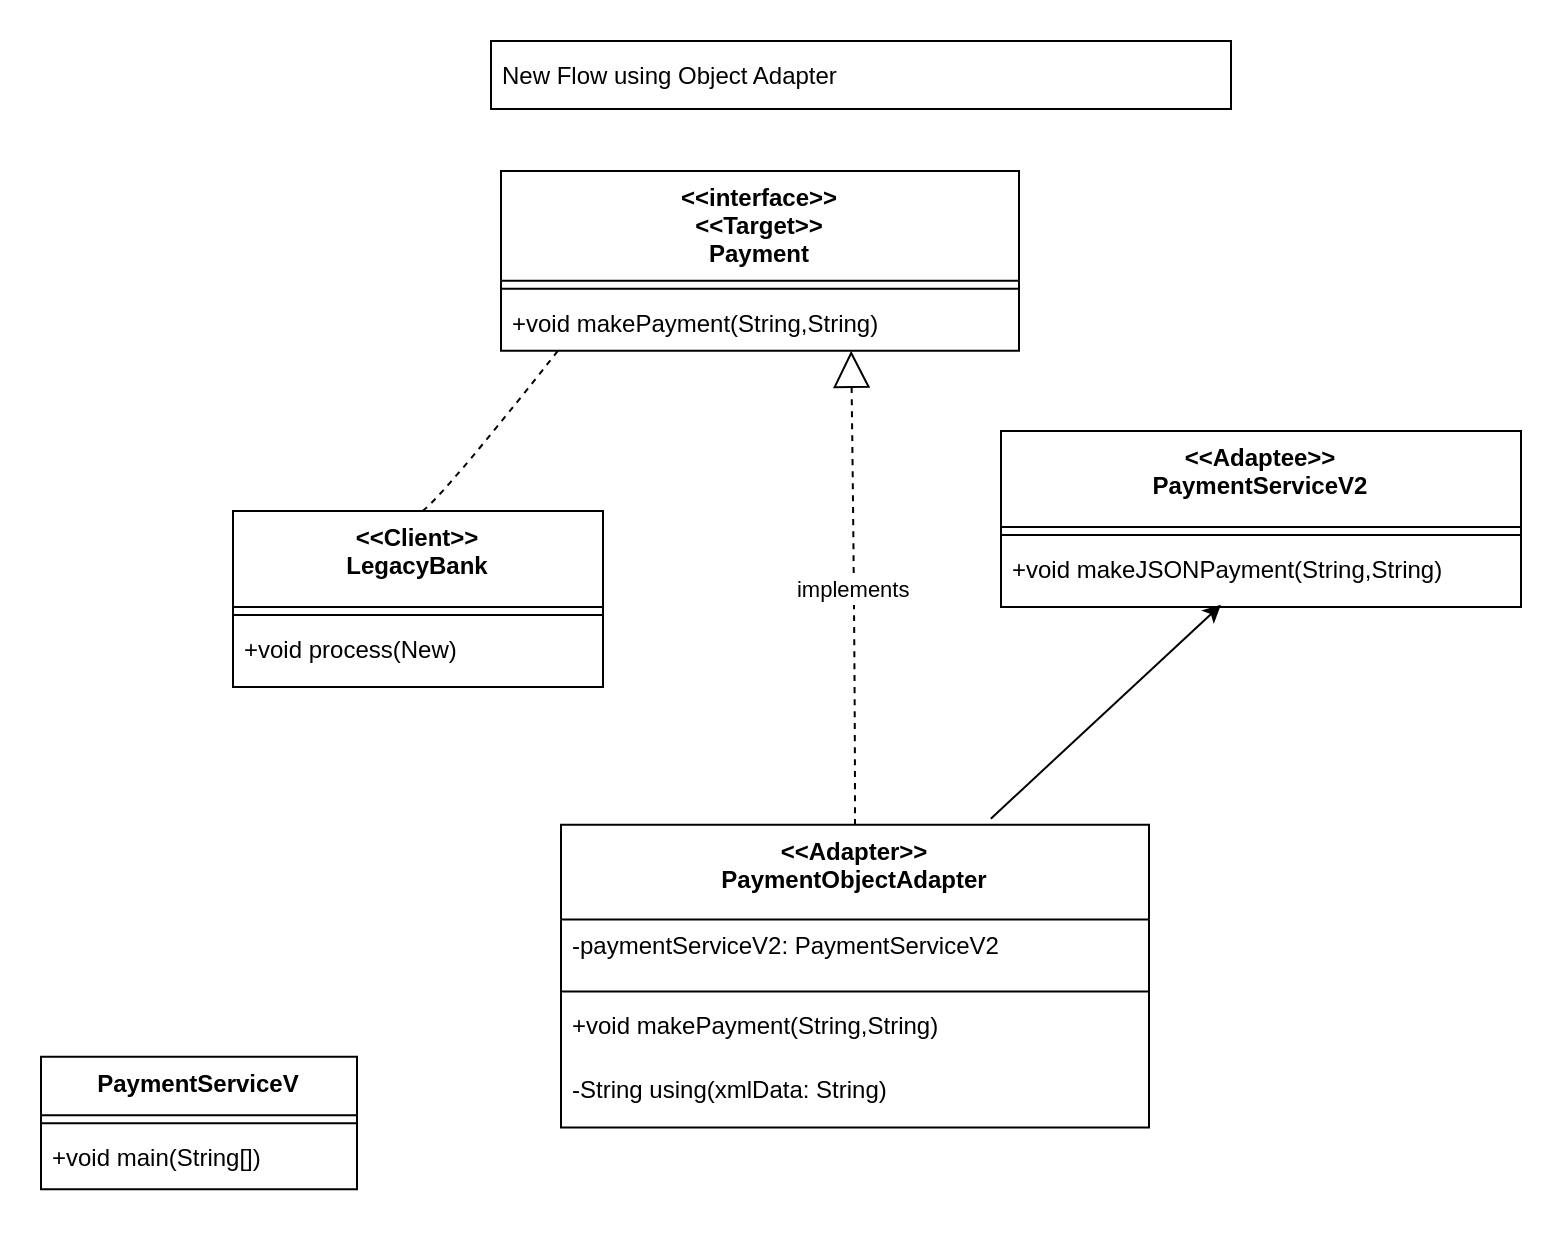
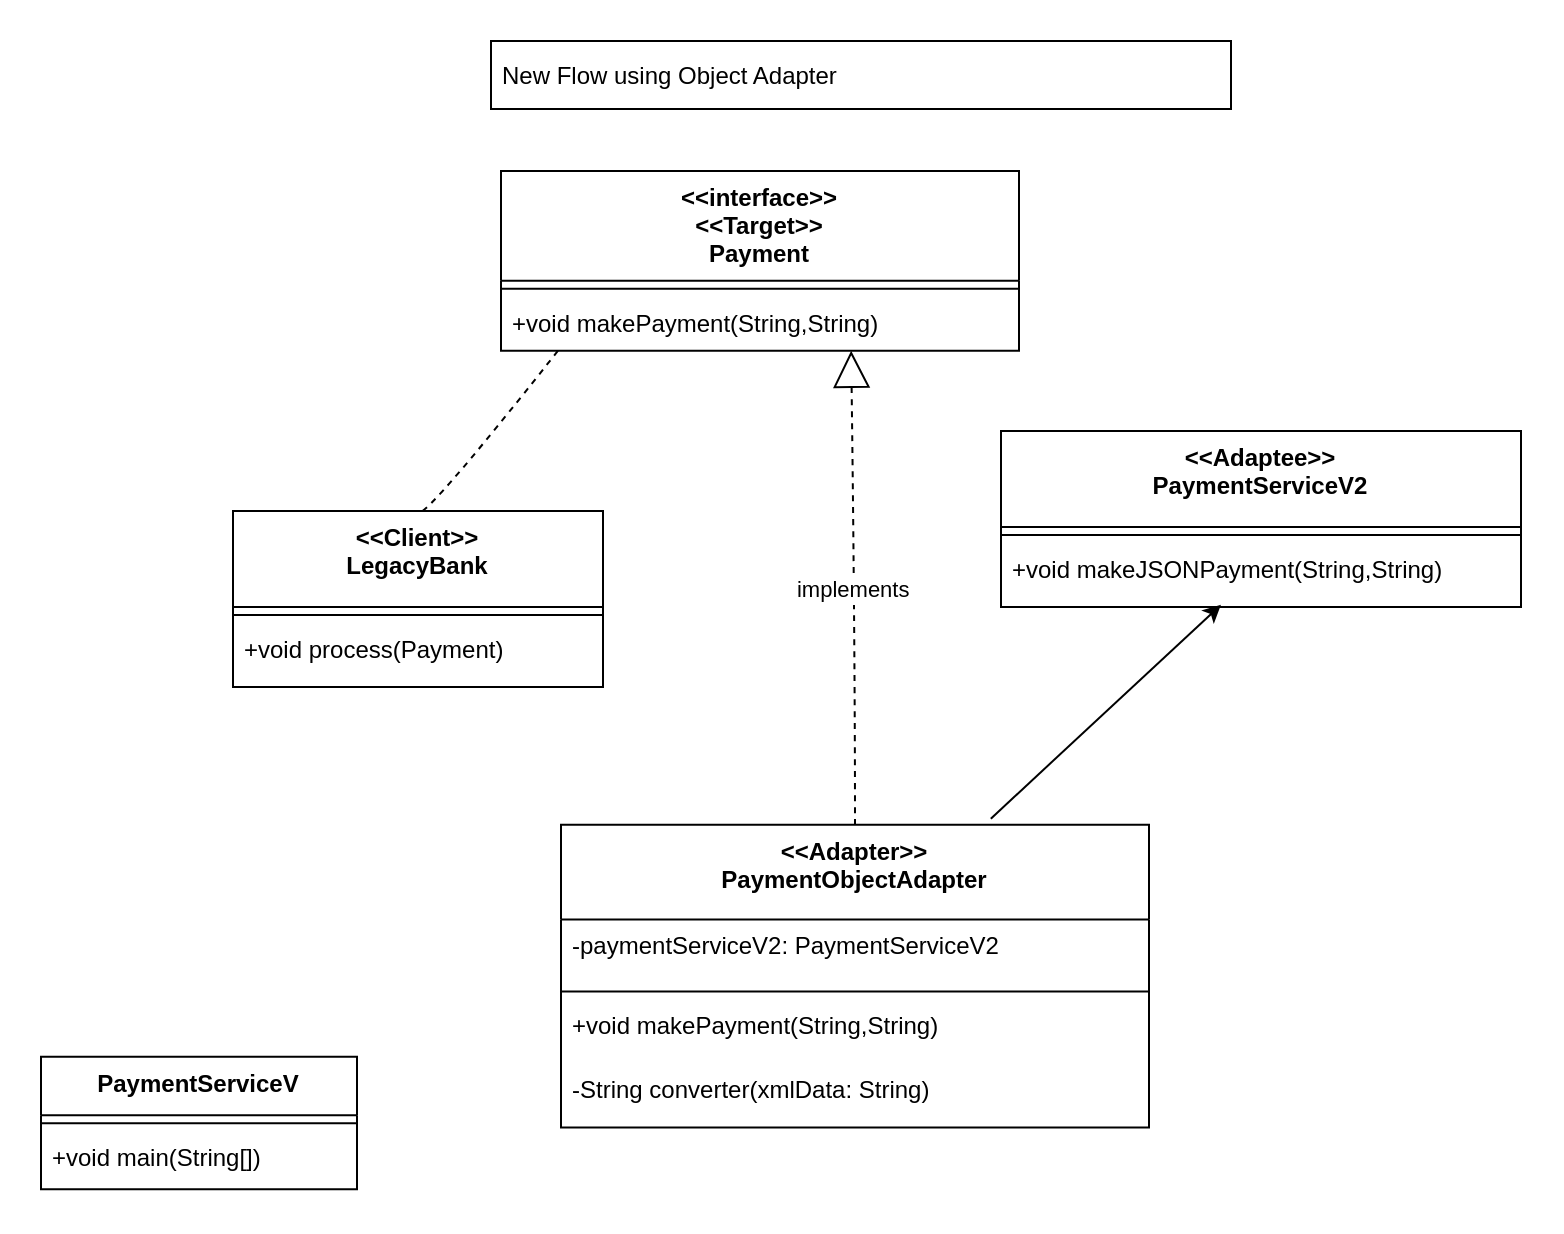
(359, 650) -> (386, 650)
(752, 1090) -> (782, 1090)
